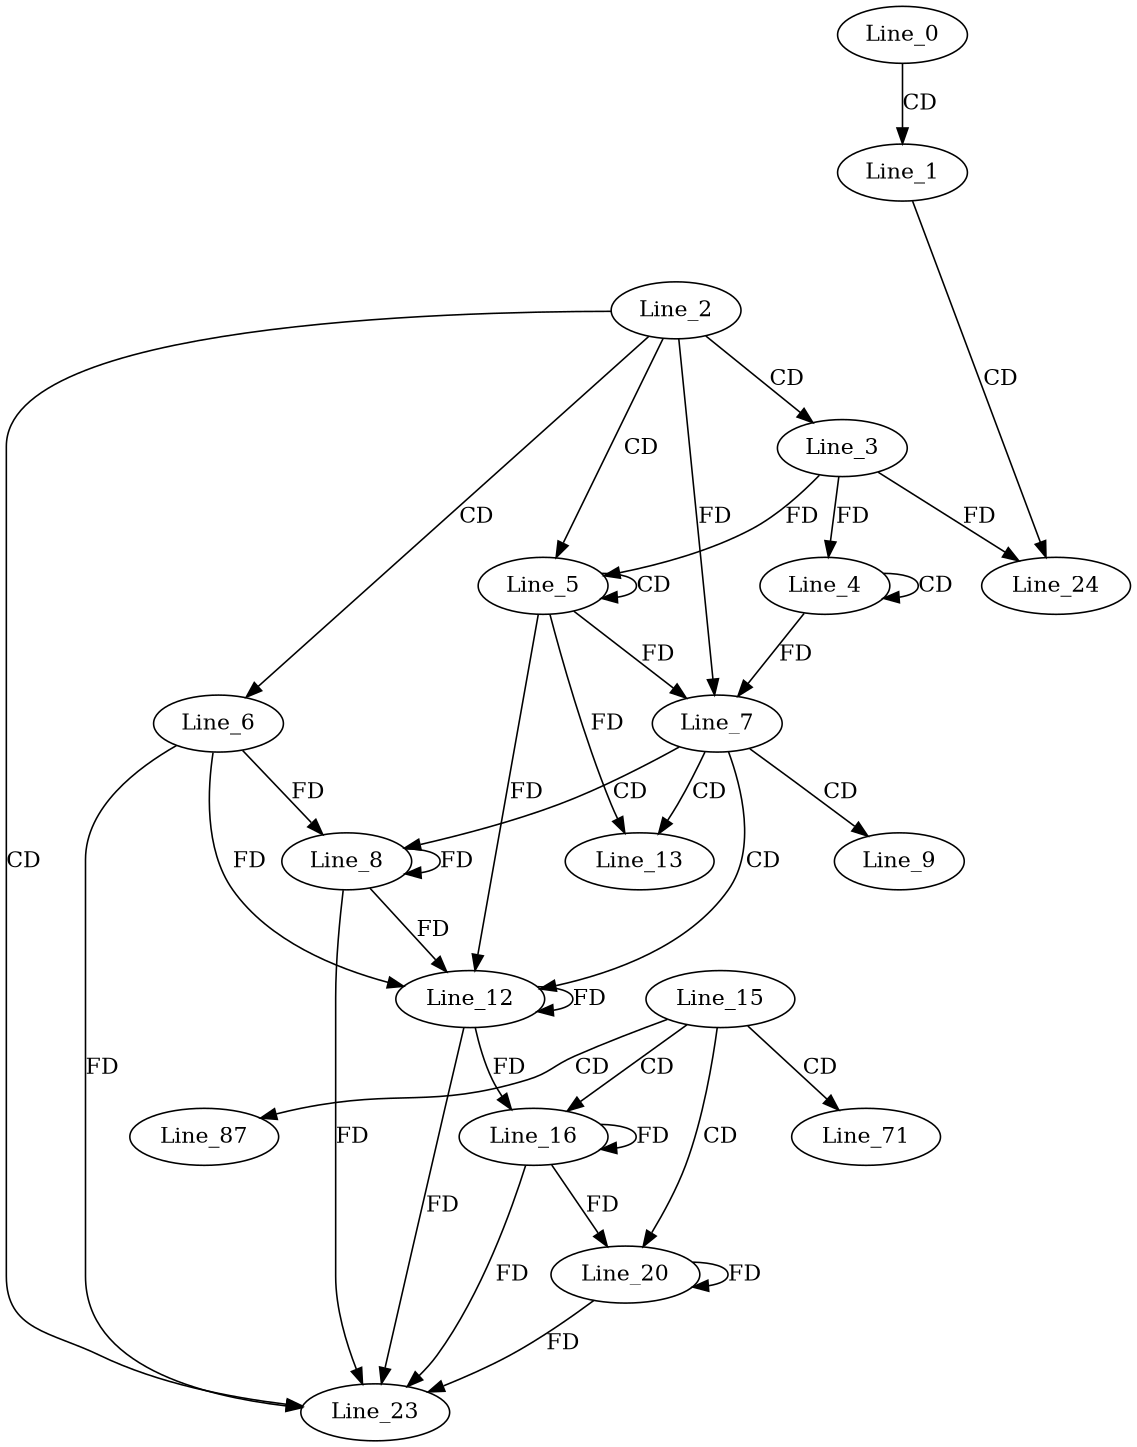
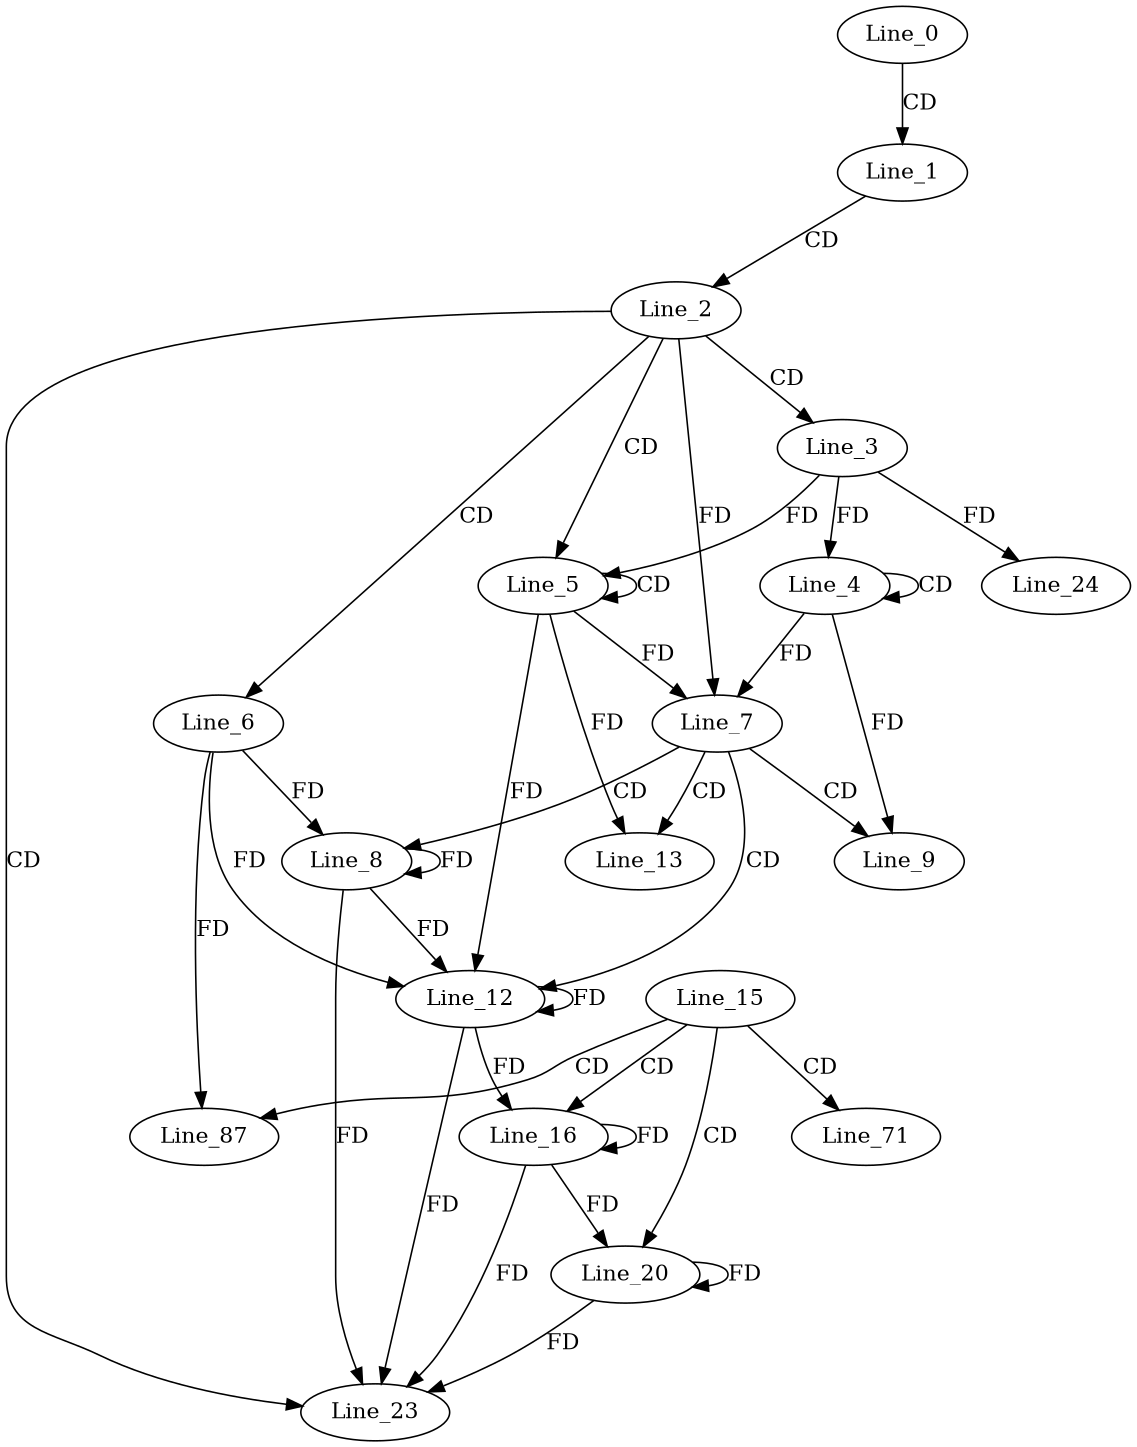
(976, 372) -> (796, 237)
none -> (860, 716)
(86, 1122) -> (196, 922)
